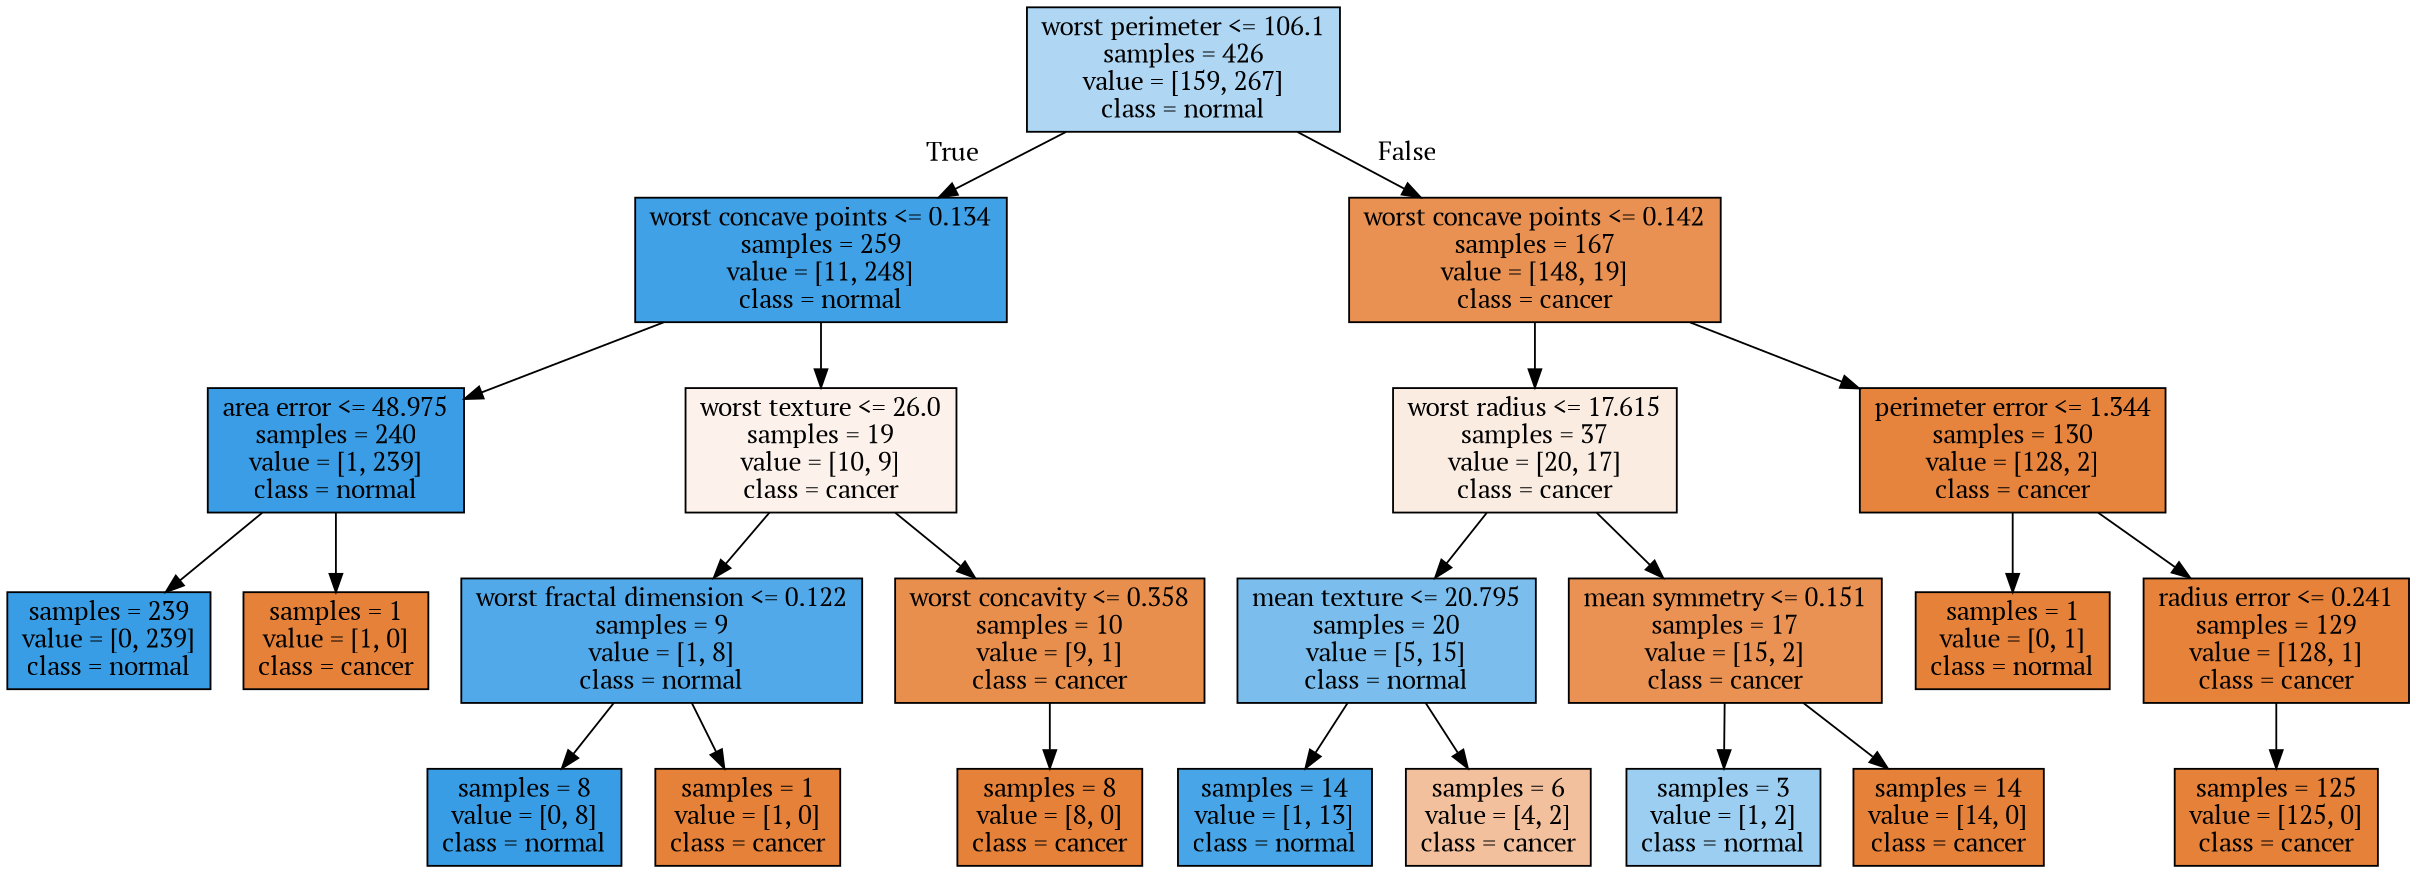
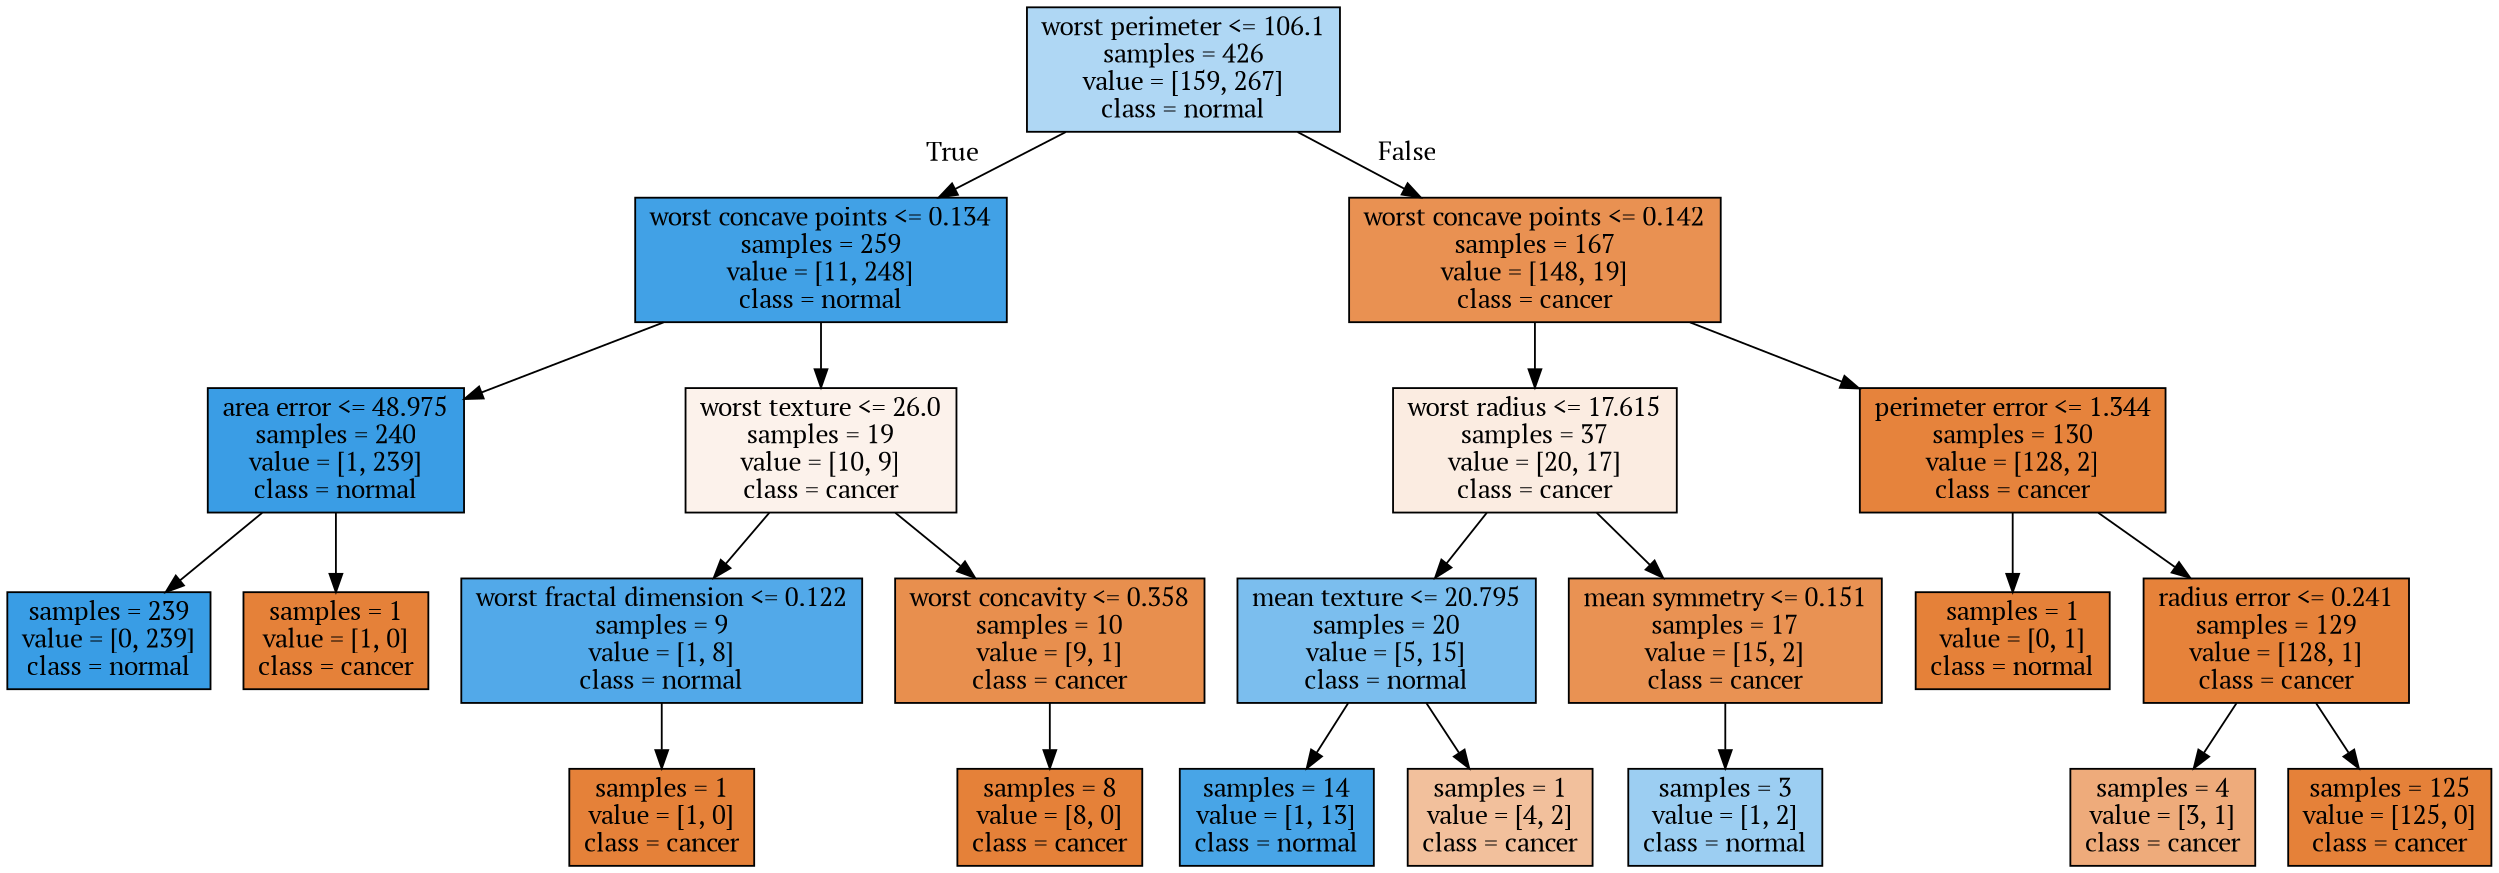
(524, 817) -> none
(1498, 817) -> (1500, 817)
(1949, 817) -> none
none -> (2163, 817)
